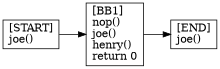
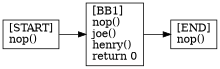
(31, 34) -> (31, 34)
(194, 34) -> (194, 34)
